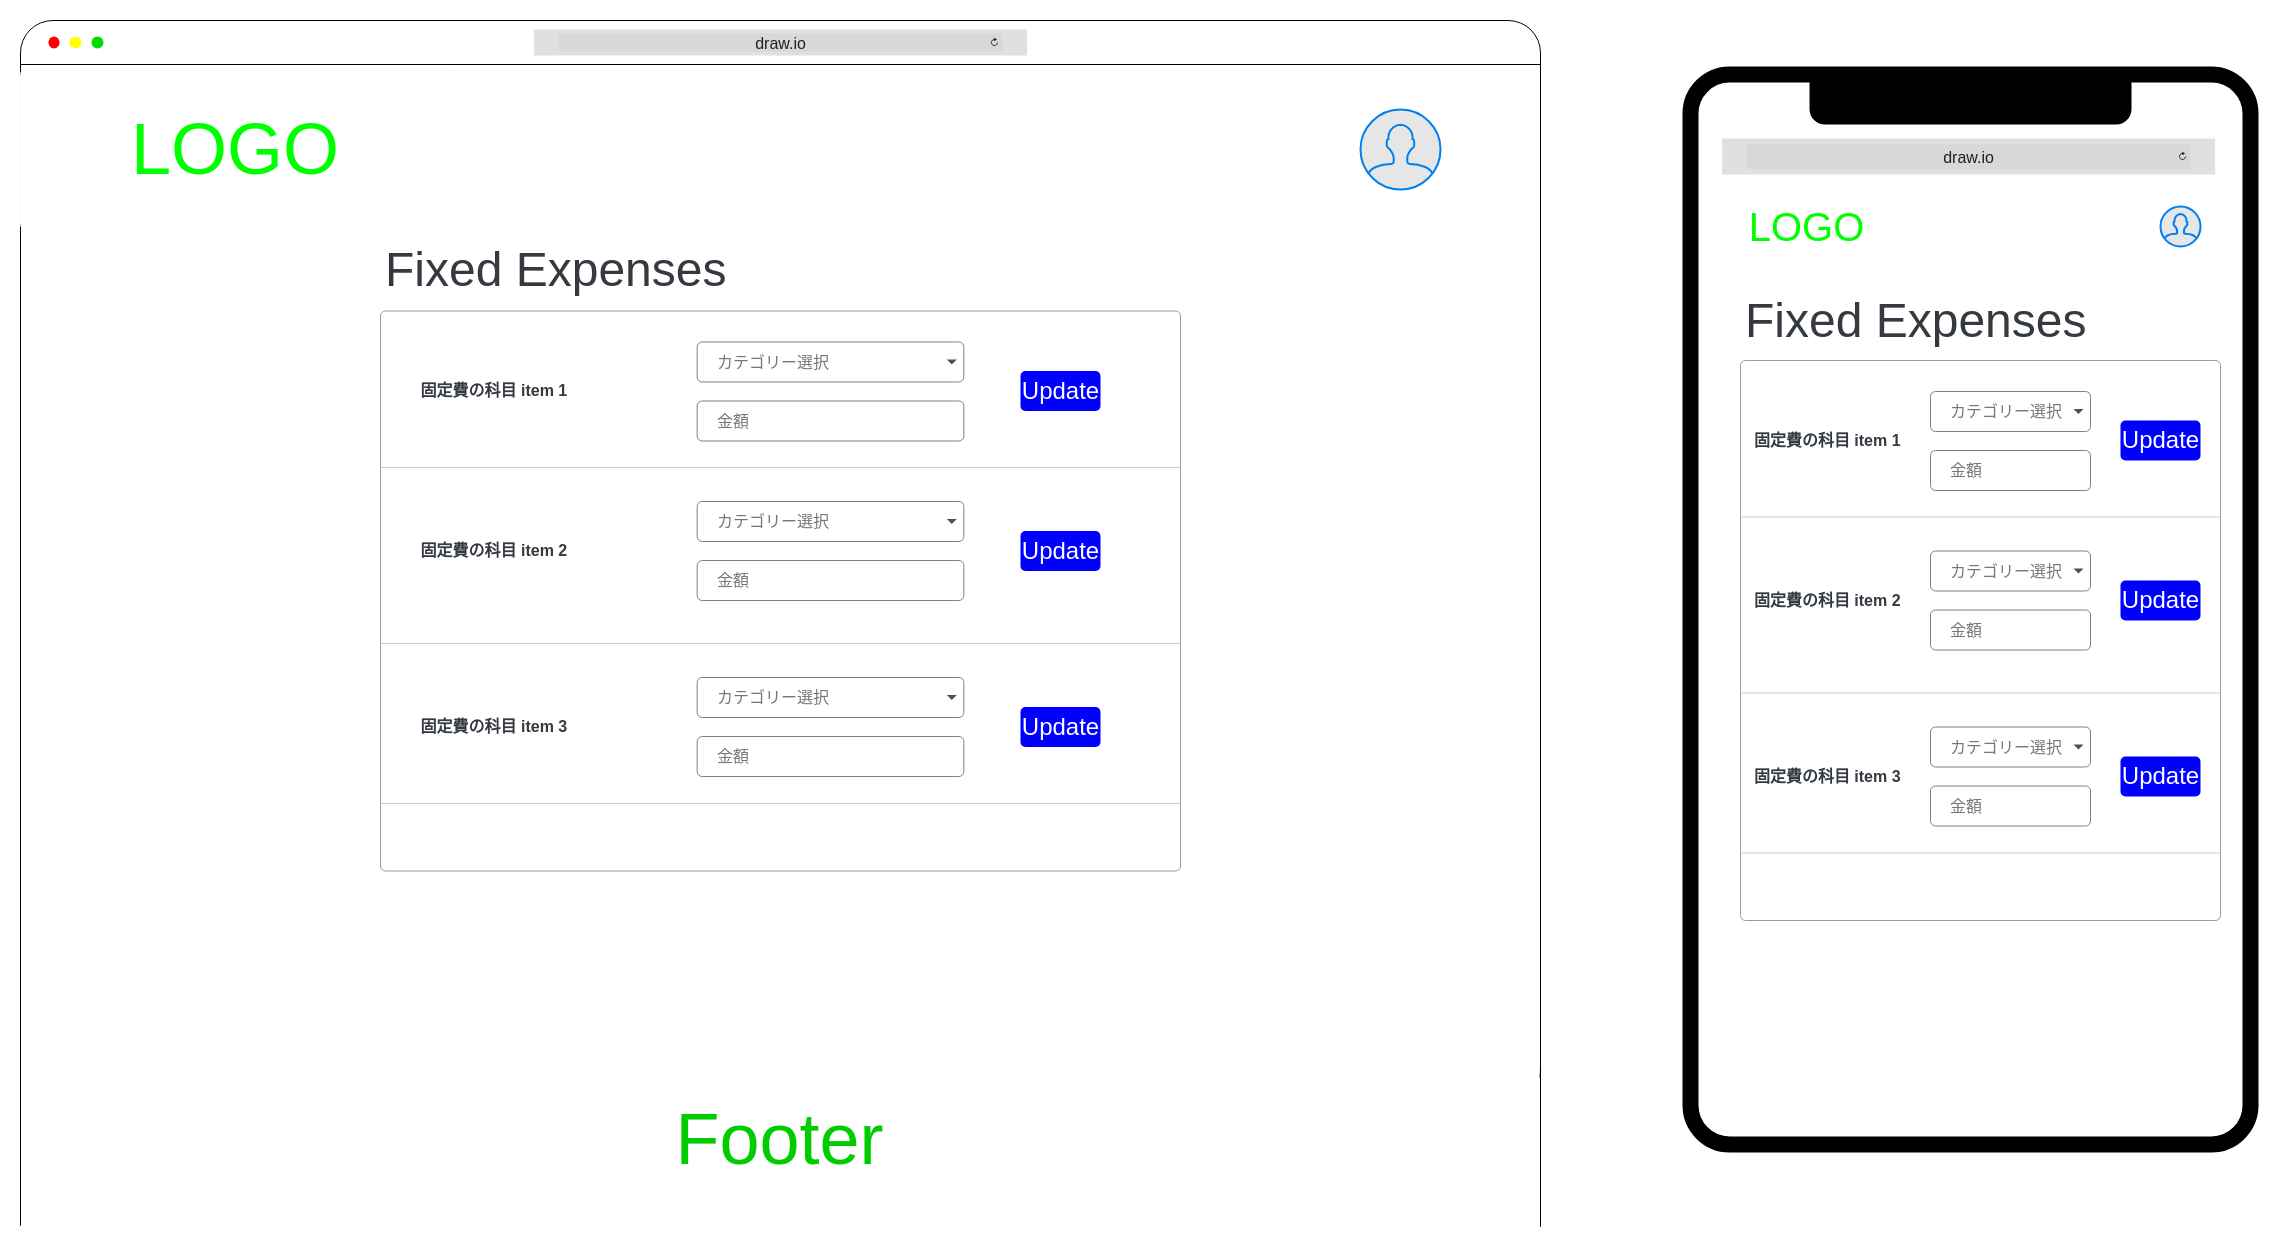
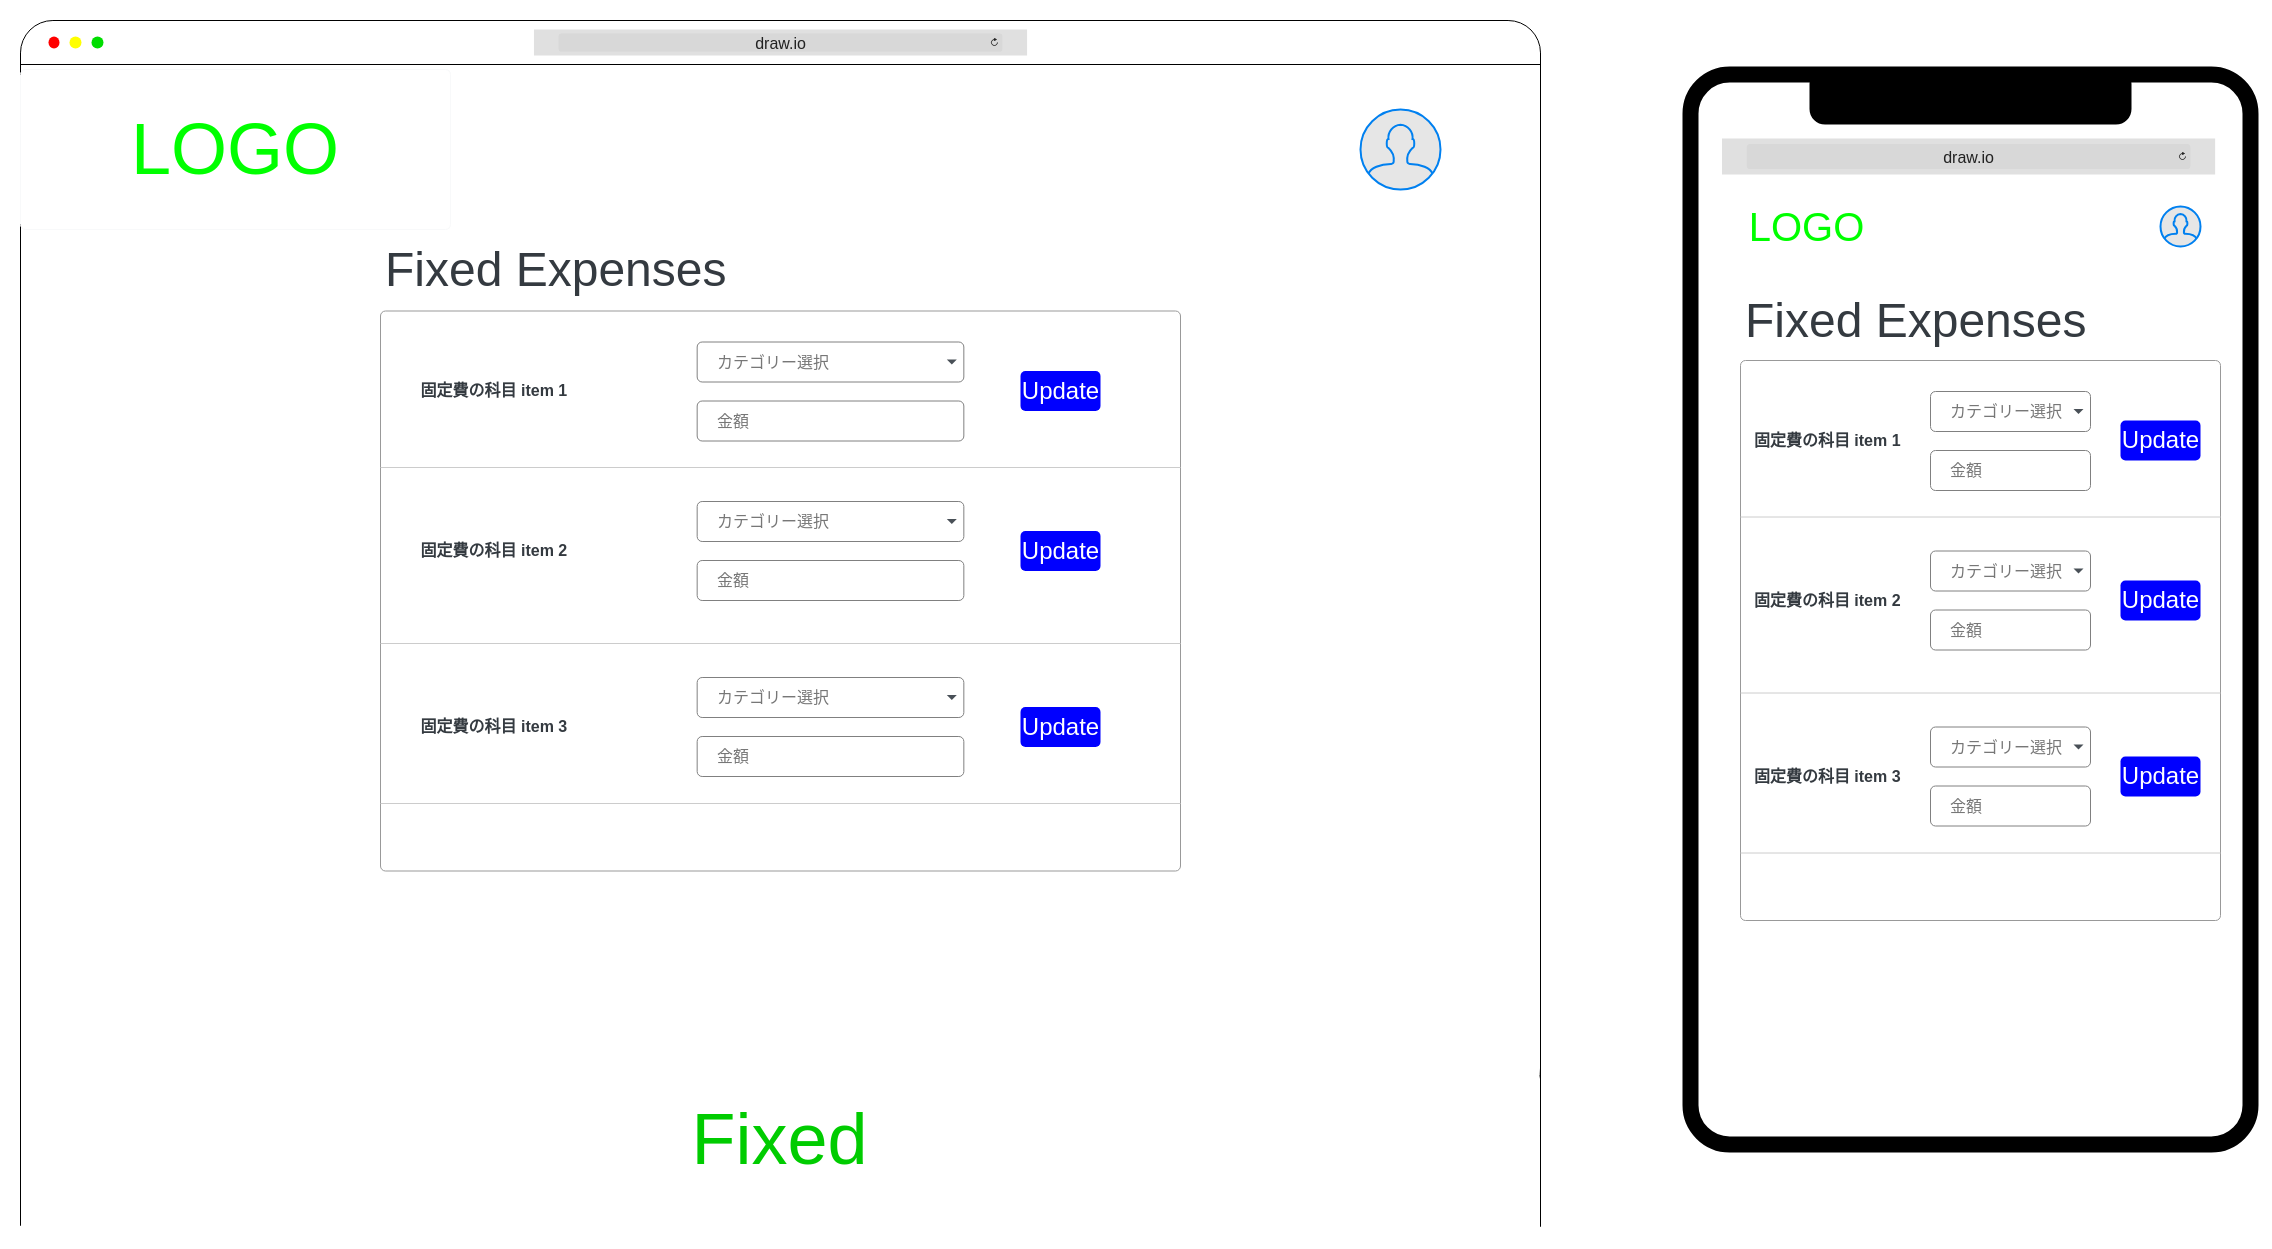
(780, 1140) -> (780, 1140)
